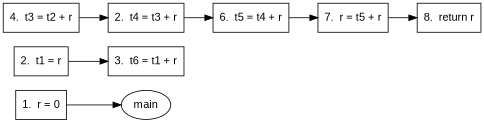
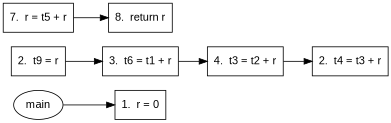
(251, 18) -> none
(41, 61) -> (38, 61)
none -> (189, 61)
(90, 105) -> (85, 105)
